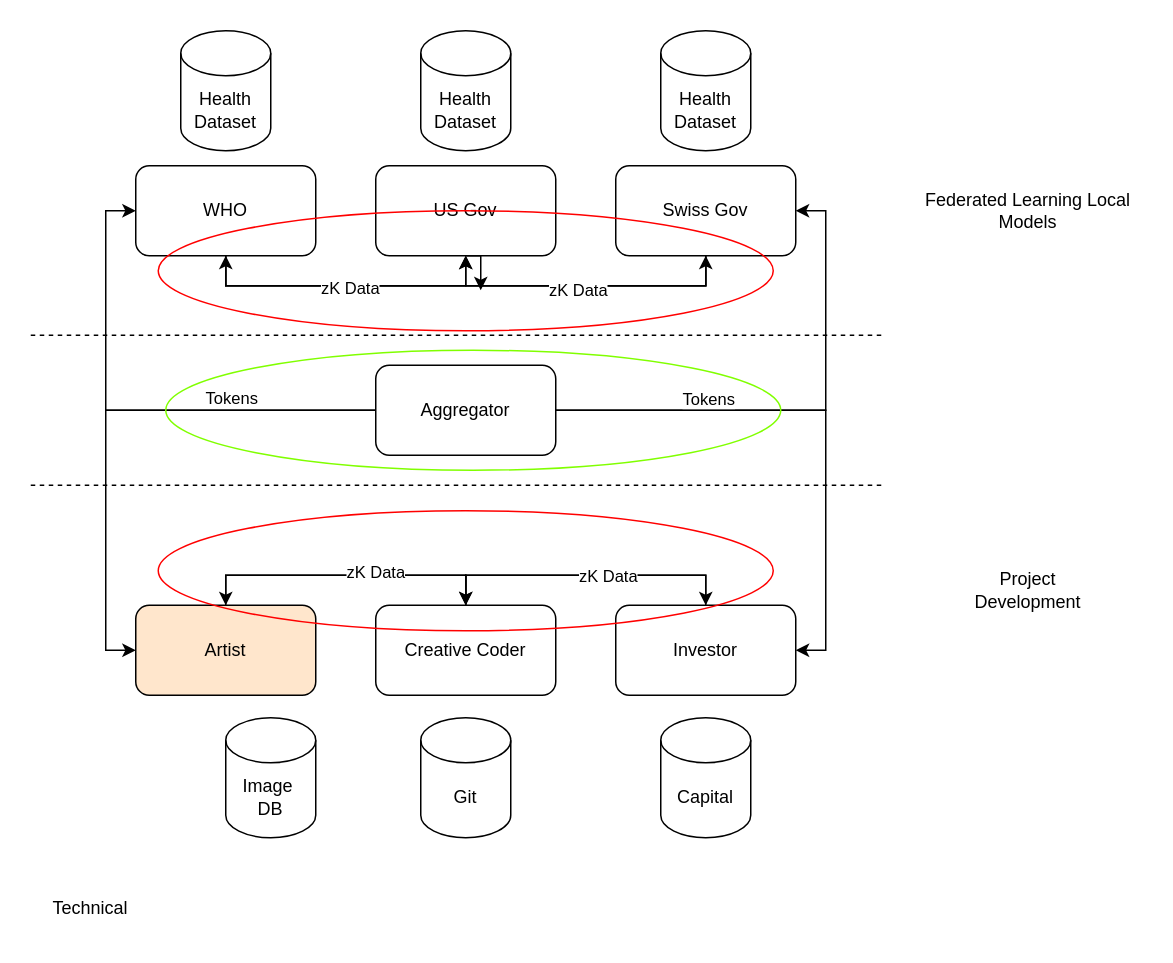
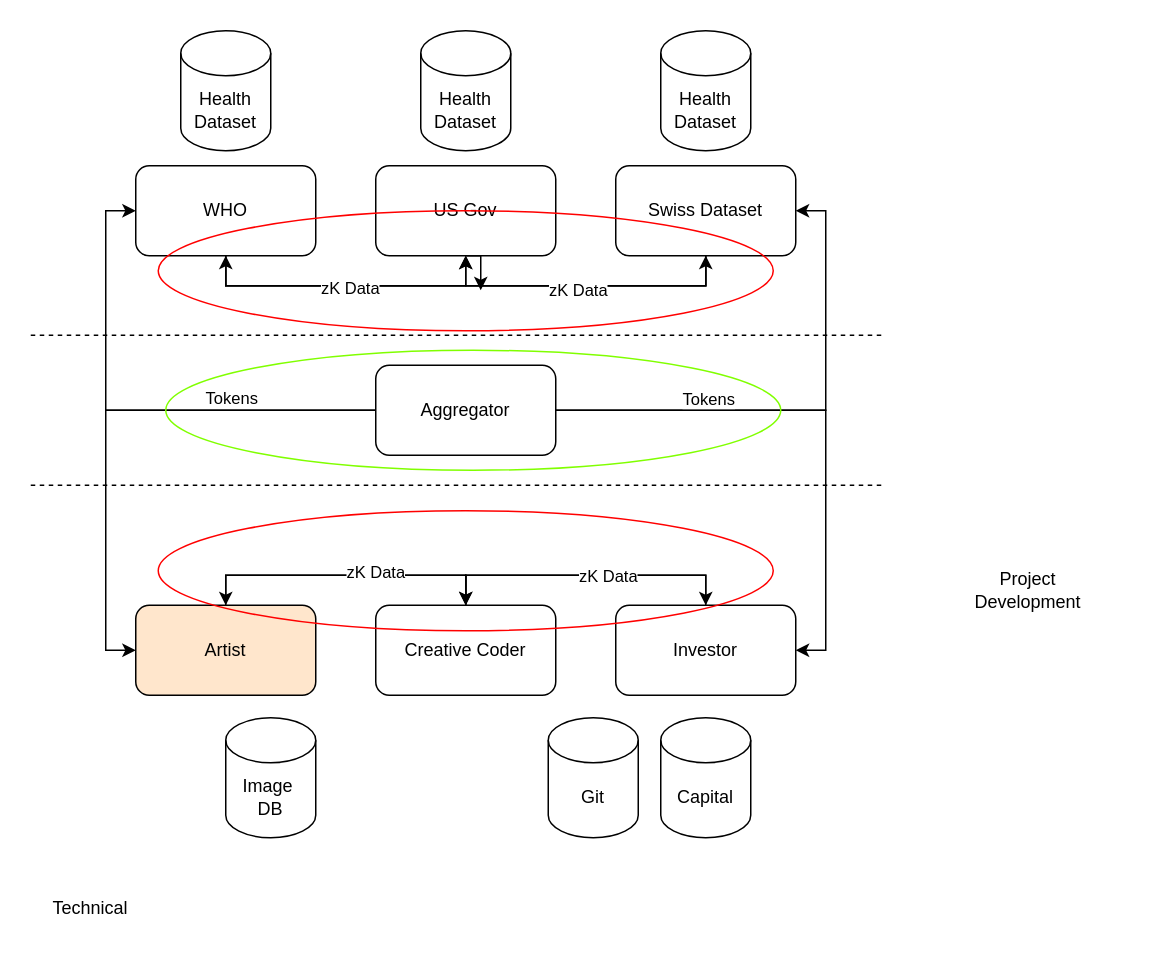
(706, 211) -> (706, 211)
(1028, 211) -> none
(466, 778) -> (593, 778)
